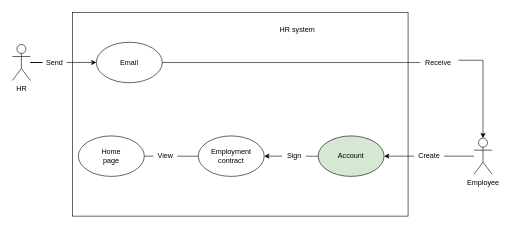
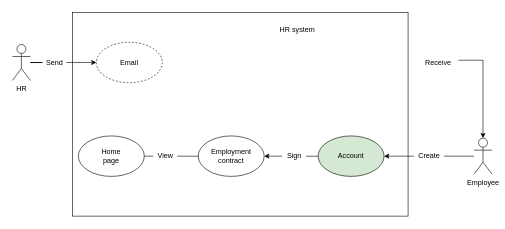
(129, 63) -> (129, 63)
(291, 63) -> none
